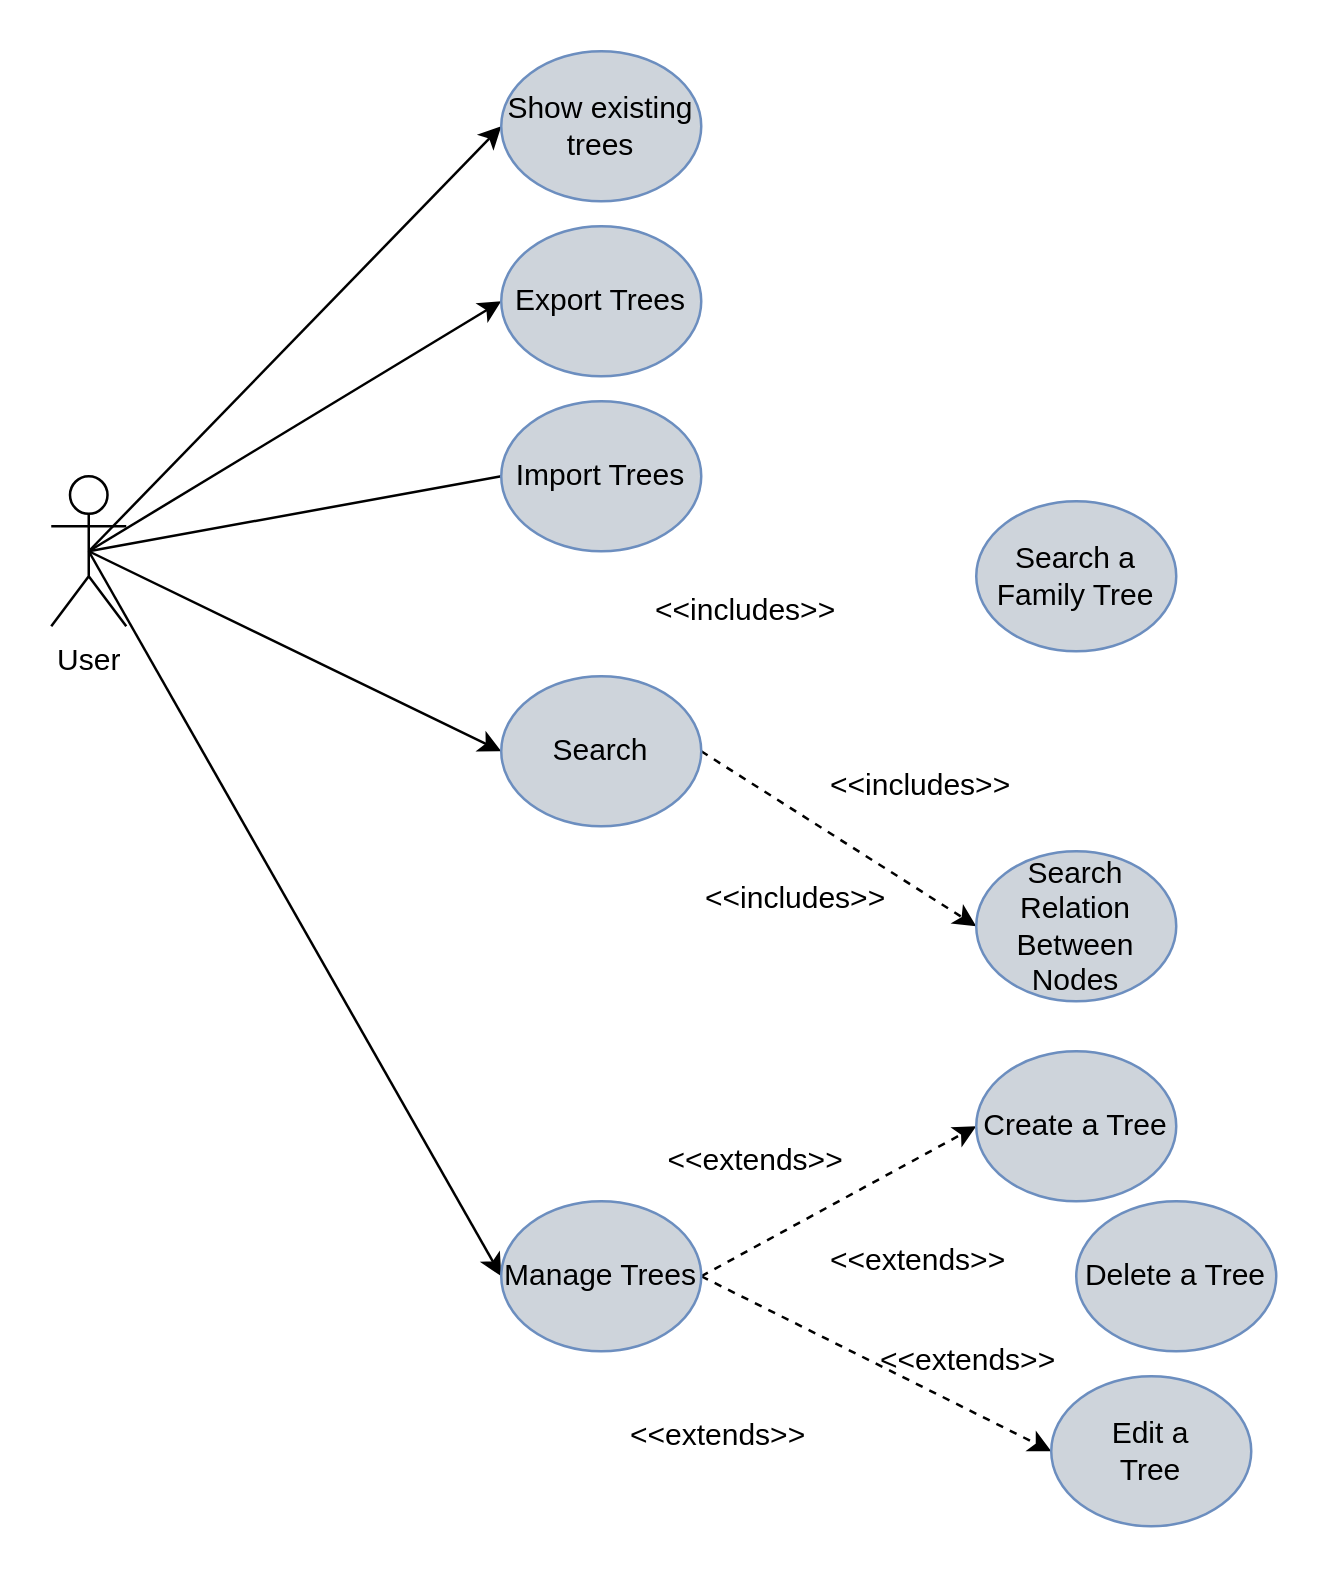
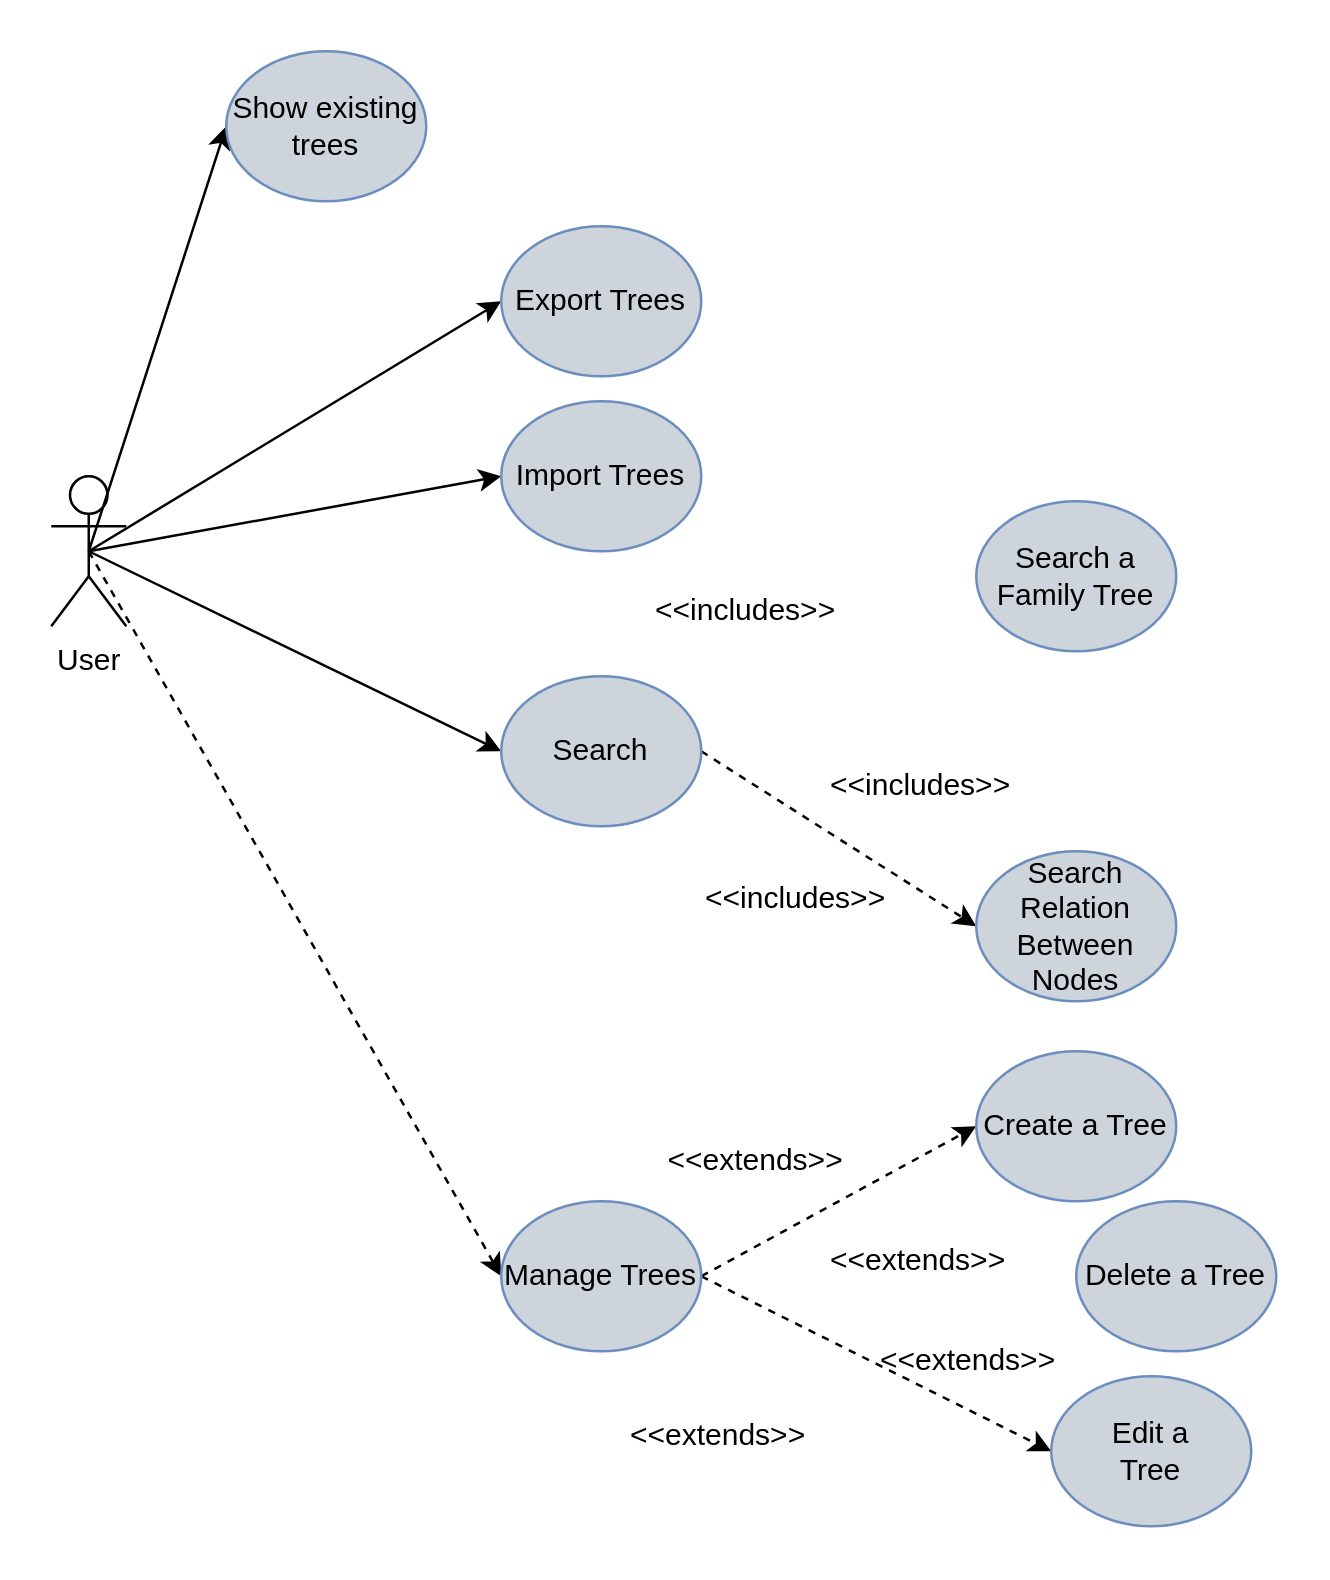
(601, 126) -> (326, 126)
(489, 478) -> (483, 480)
(295, 913) -> (295, 913)
